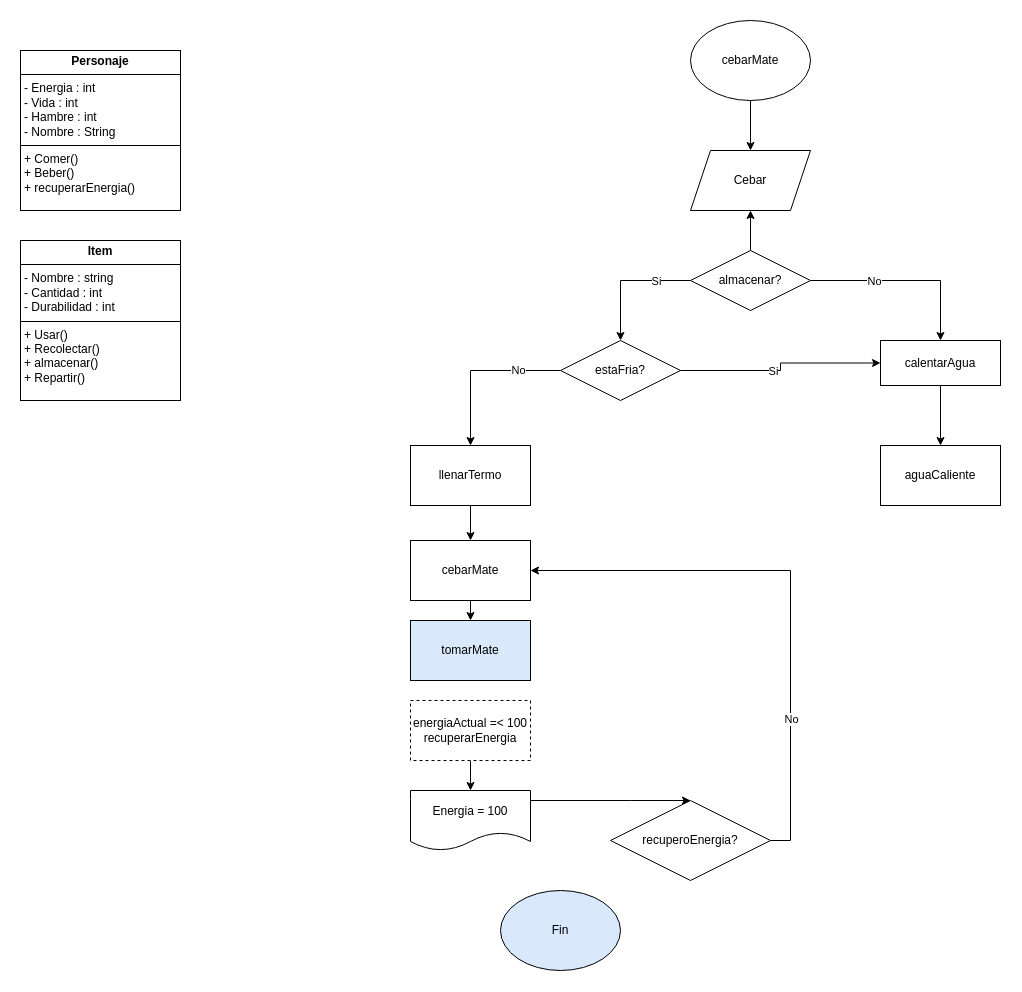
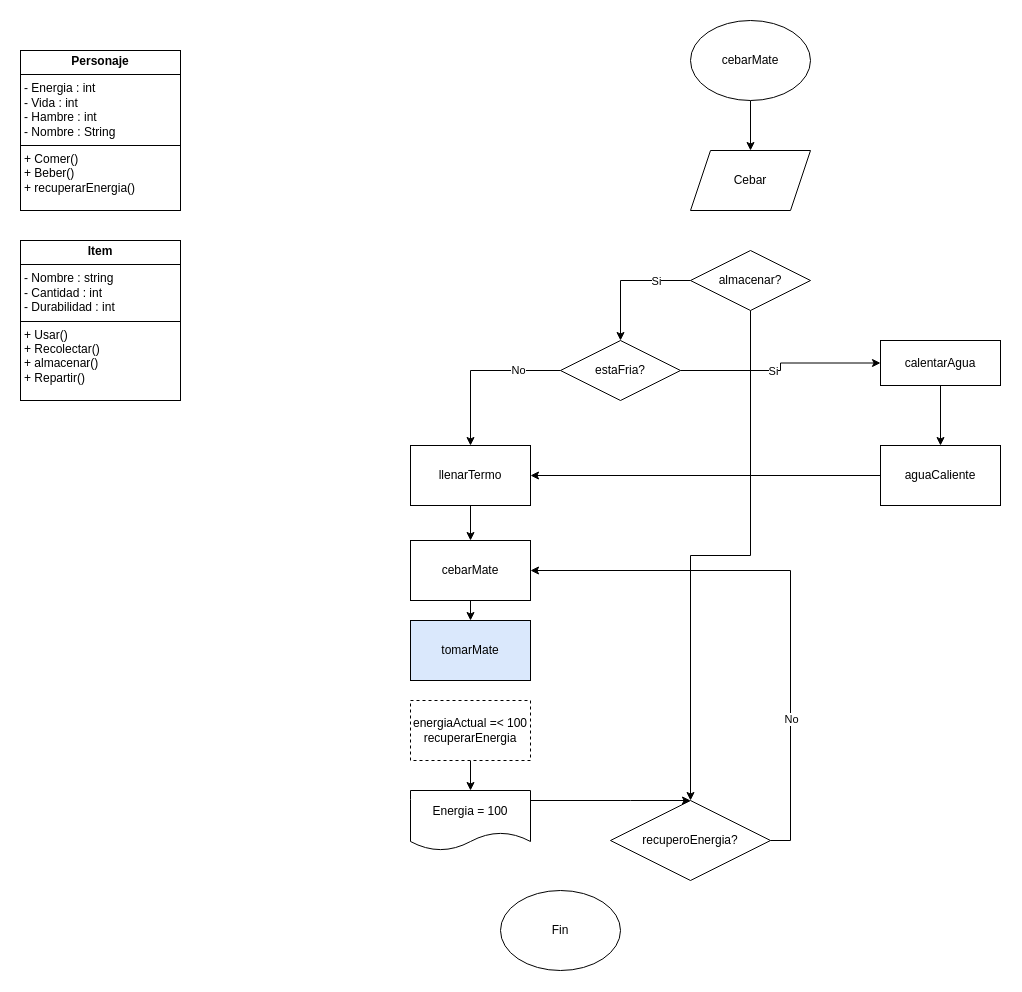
(751, 234) -> (725, 556)
(902, 281) -> none
none -> (709, 476)
(561, 931) -> (561, 931)
